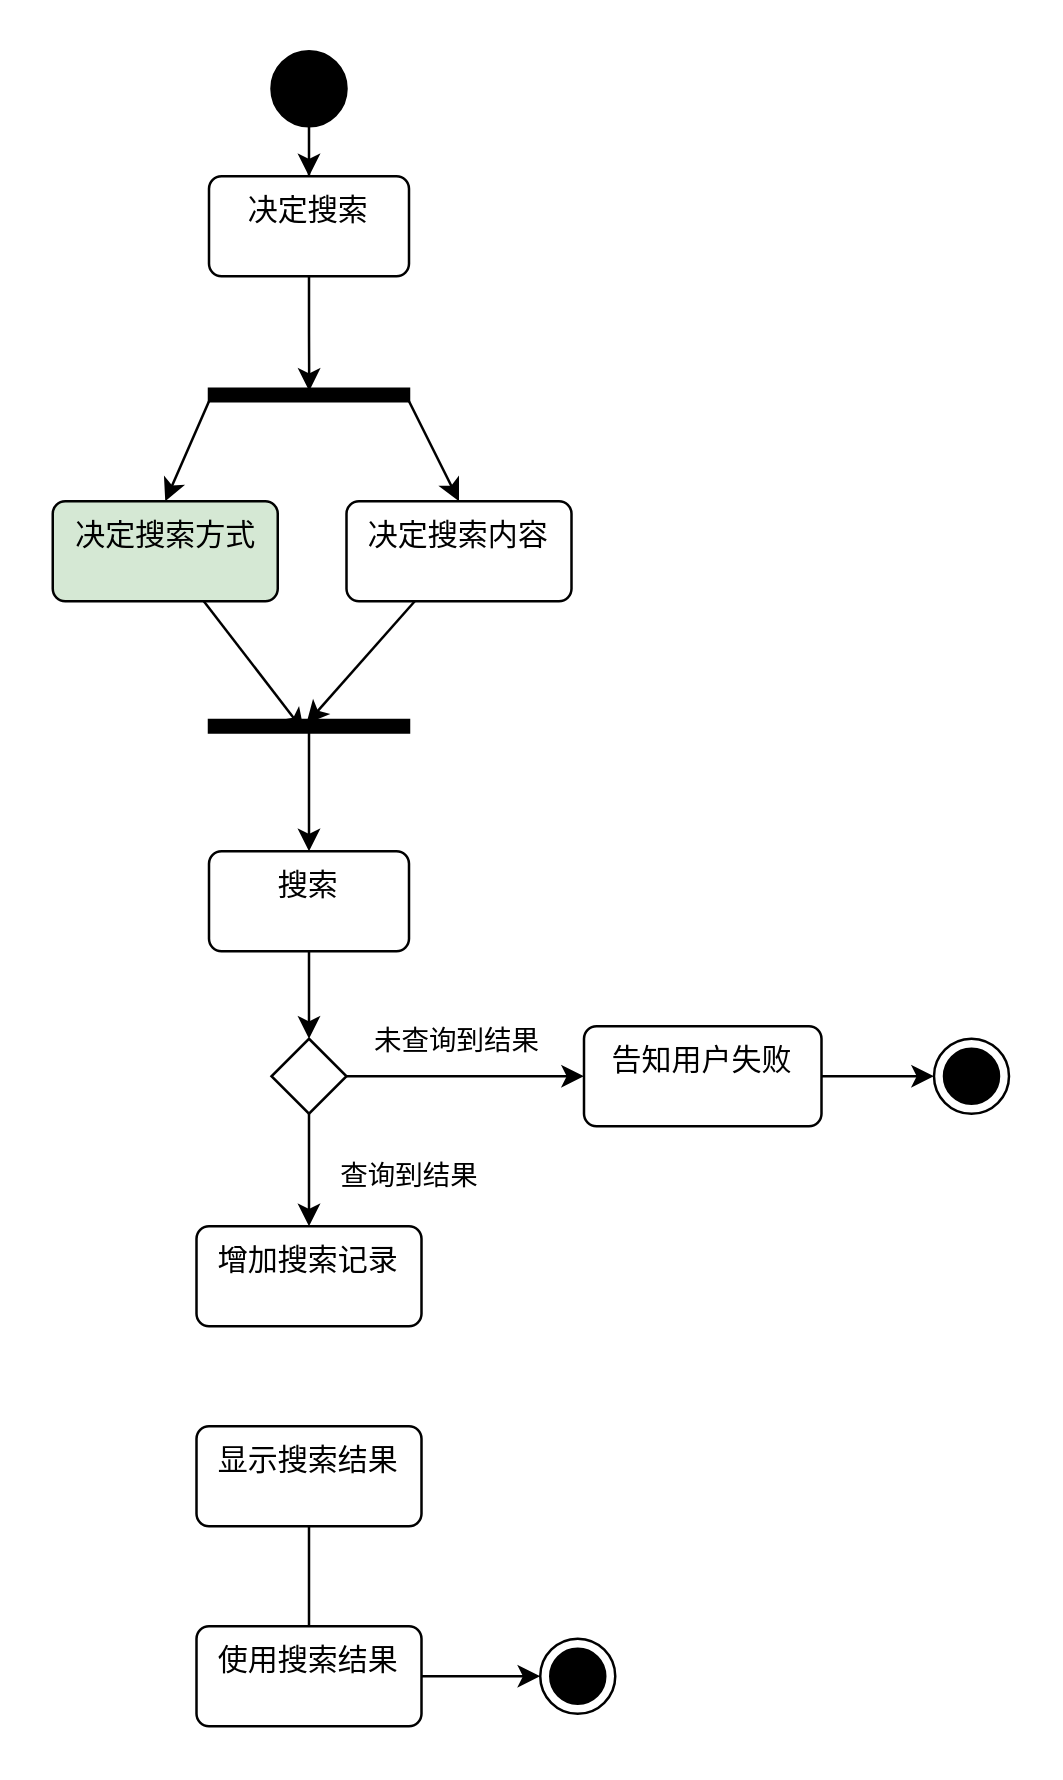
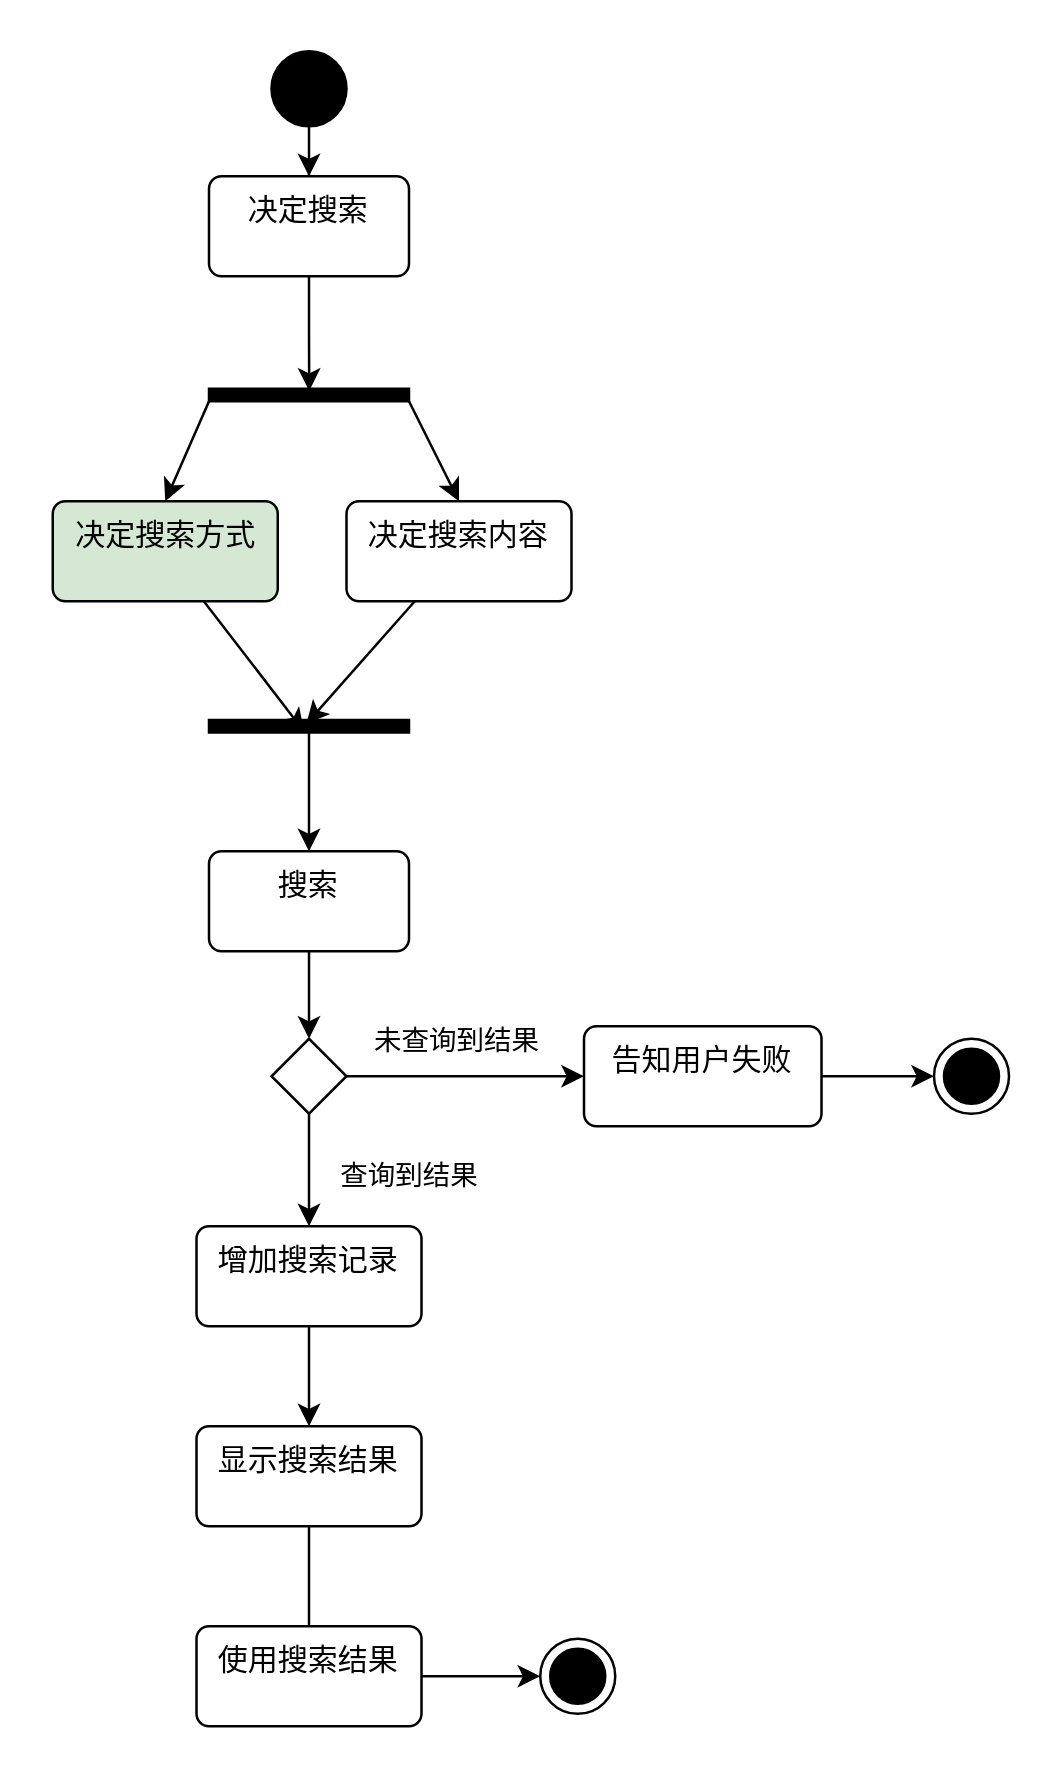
none -> (309, 1368)
